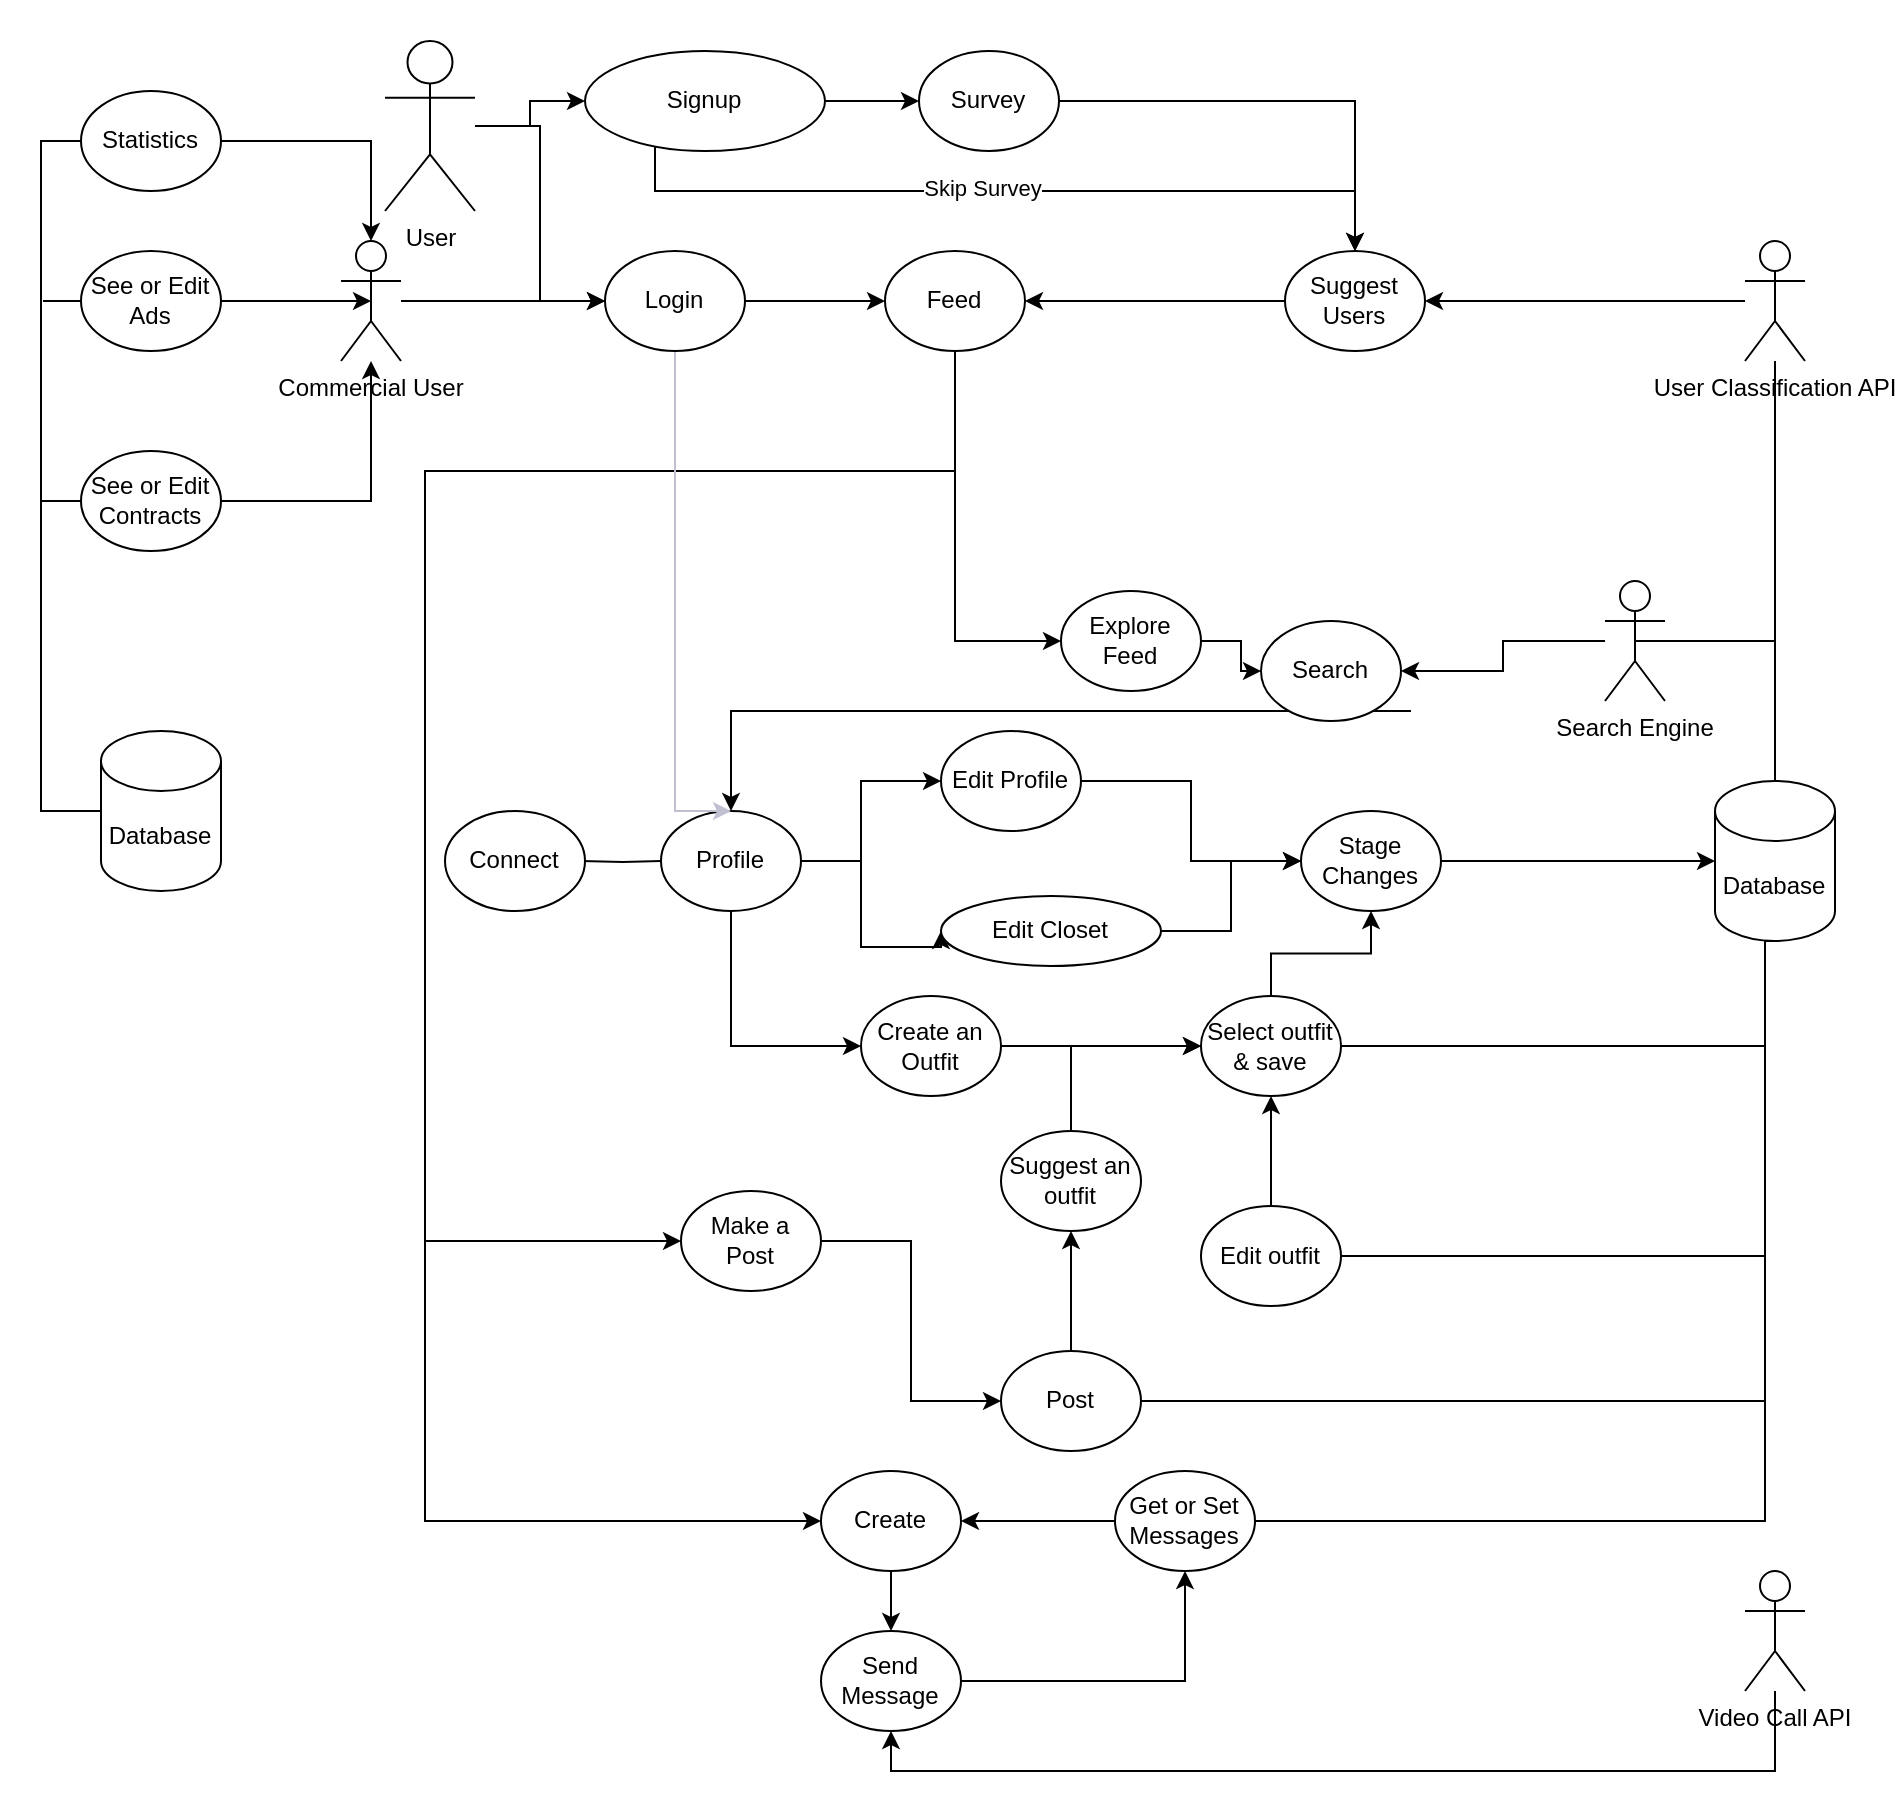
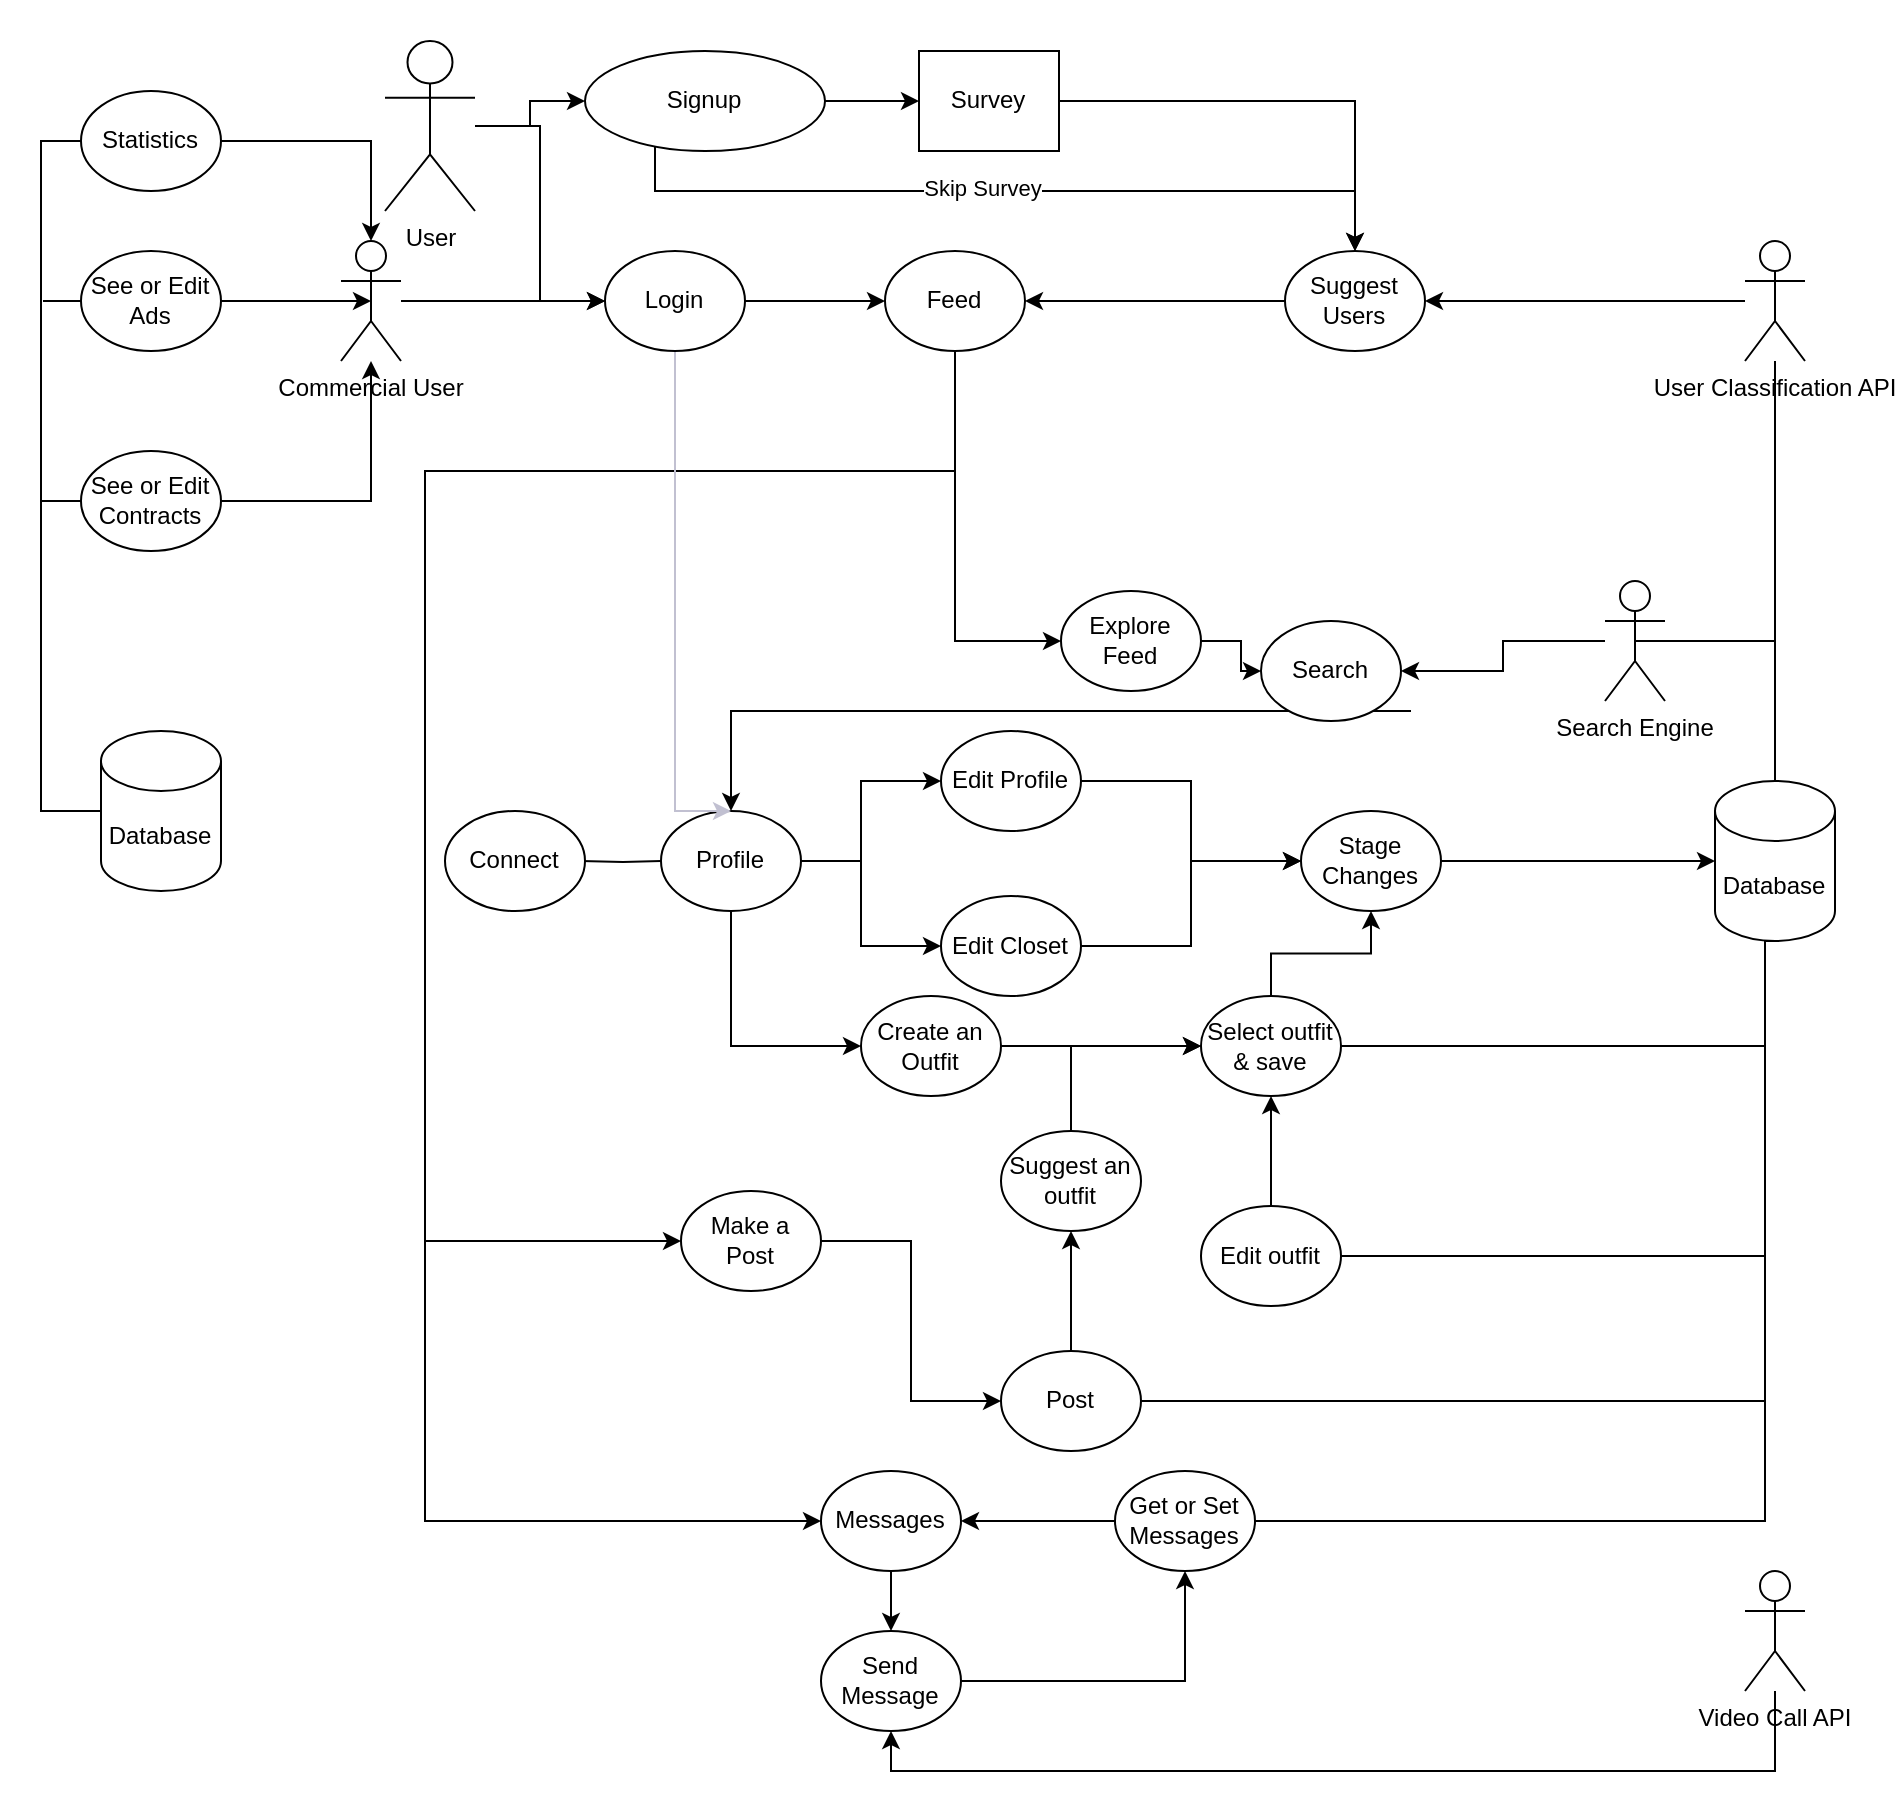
(989, 101) -> (989, 101)
(1051, 931) -> (1011, 946)
(891, 1521) -> (891, 1521)
